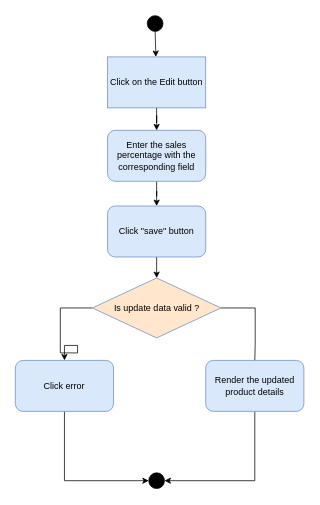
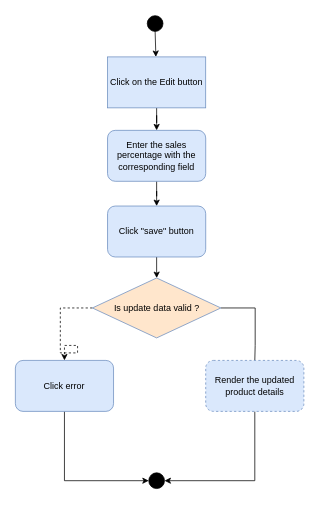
(60, 338) -> (60, 338)
(255, 386) -> (255, 386)
